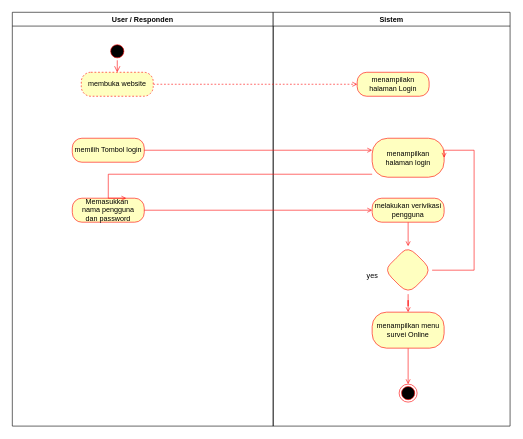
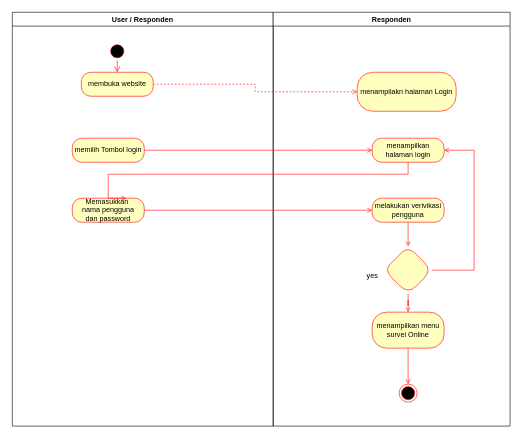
(392, 20) -> (392, 20)
(117, 84) -> (117, 84)
(393, 84) -> (407, 92)
(408, 158) -> (408, 150)
